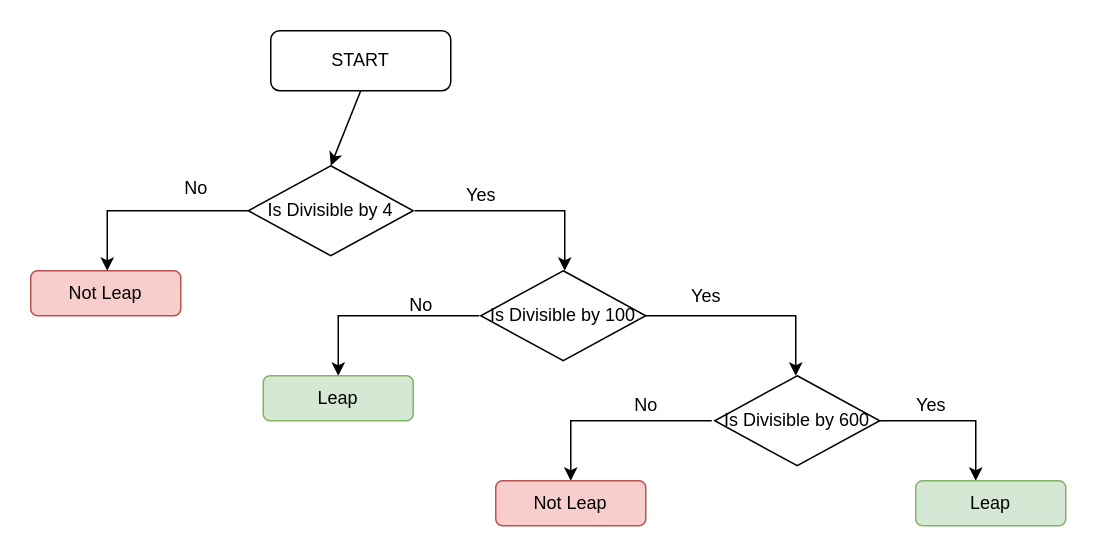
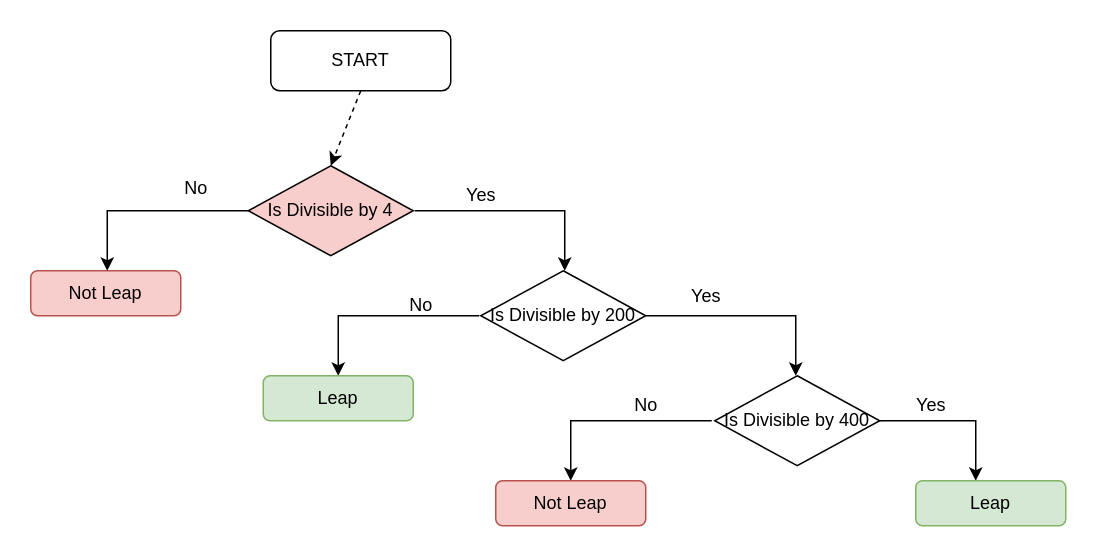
(347, 124) -> (347, 124)
(331, 211) -> (331, 211)
(563, 316) -> (563, 316)
(797, 421) -> (797, 421)
